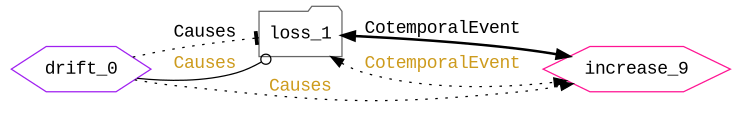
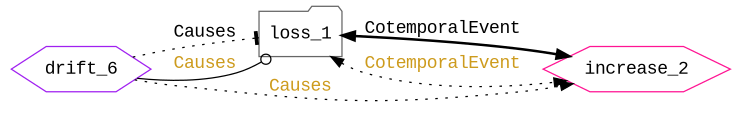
(81, 69) -> (81, 69)
(637, 69) -> (637, 69)
